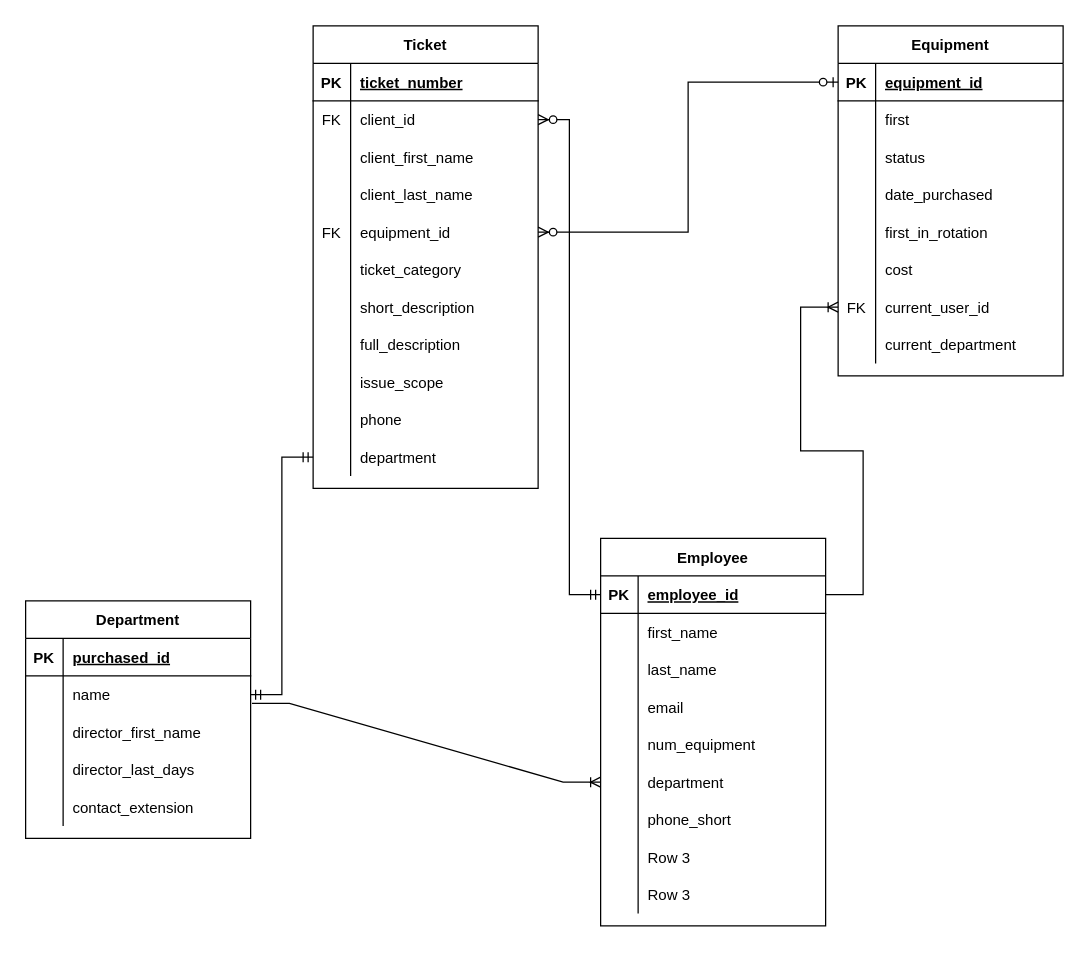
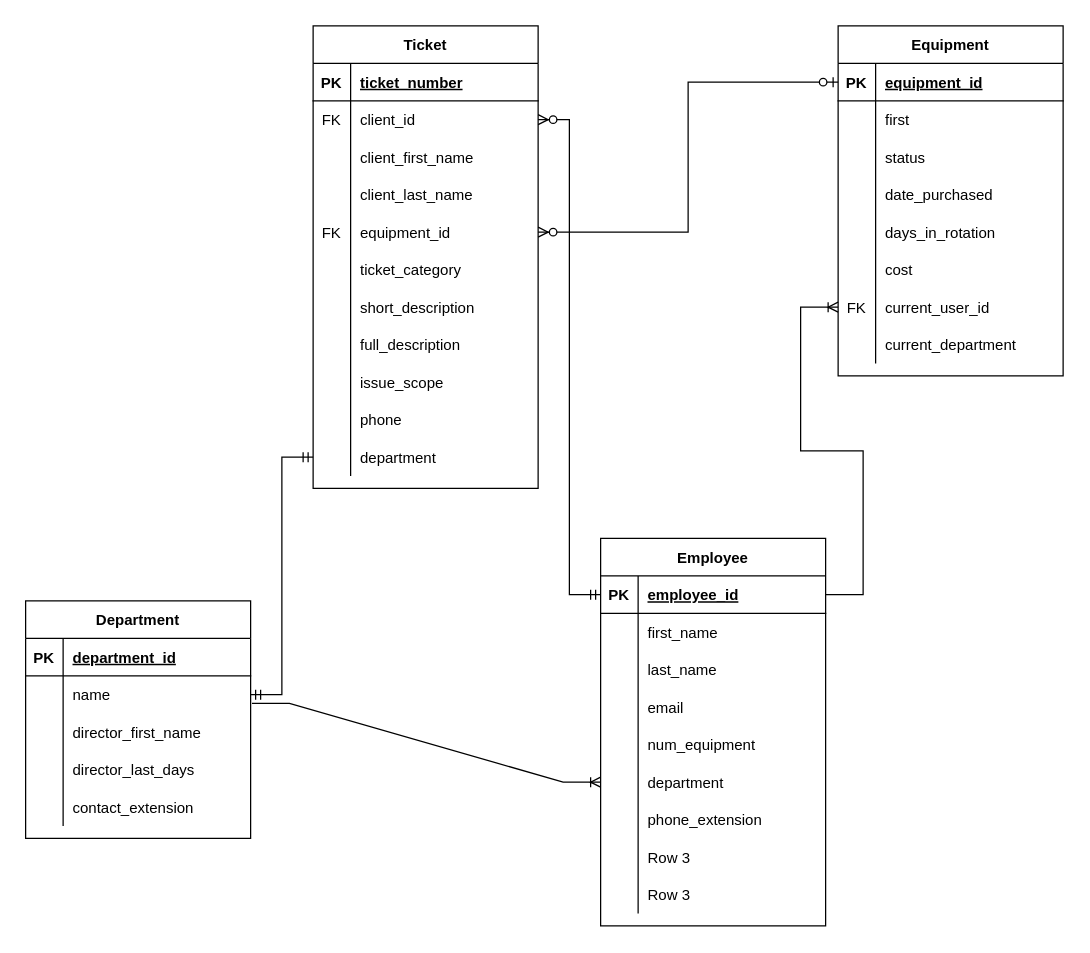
(951, 233) -> (948, 233)
(121, 658) -> (125, 658)
(694, 820) -> (709, 820)
